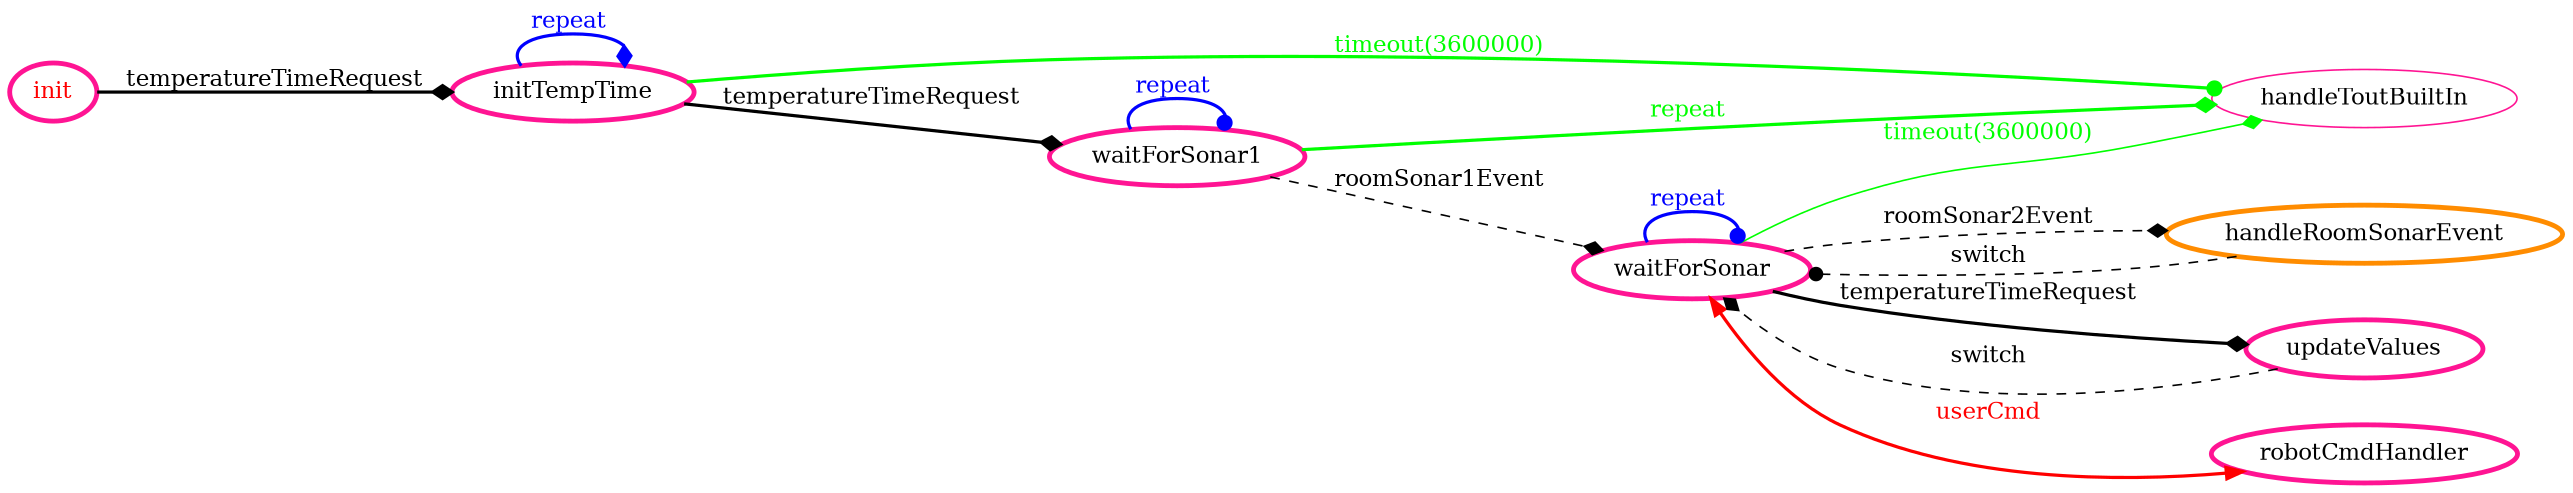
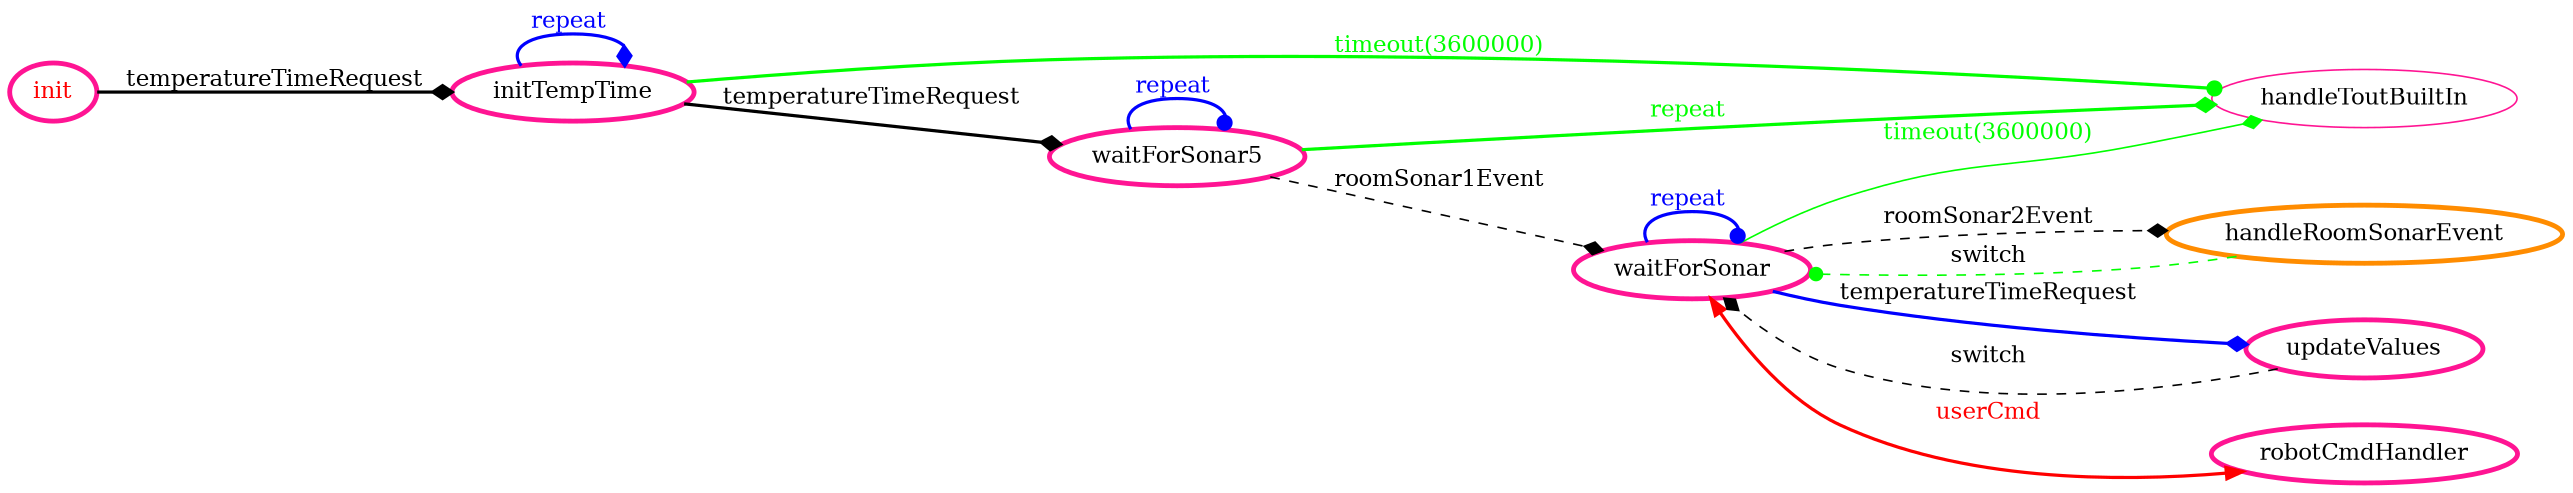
(1177, 157) -> (1177, 157)
(2030, 274) -> (2030, 274)
(1999, 326) -> (1999, 326)
